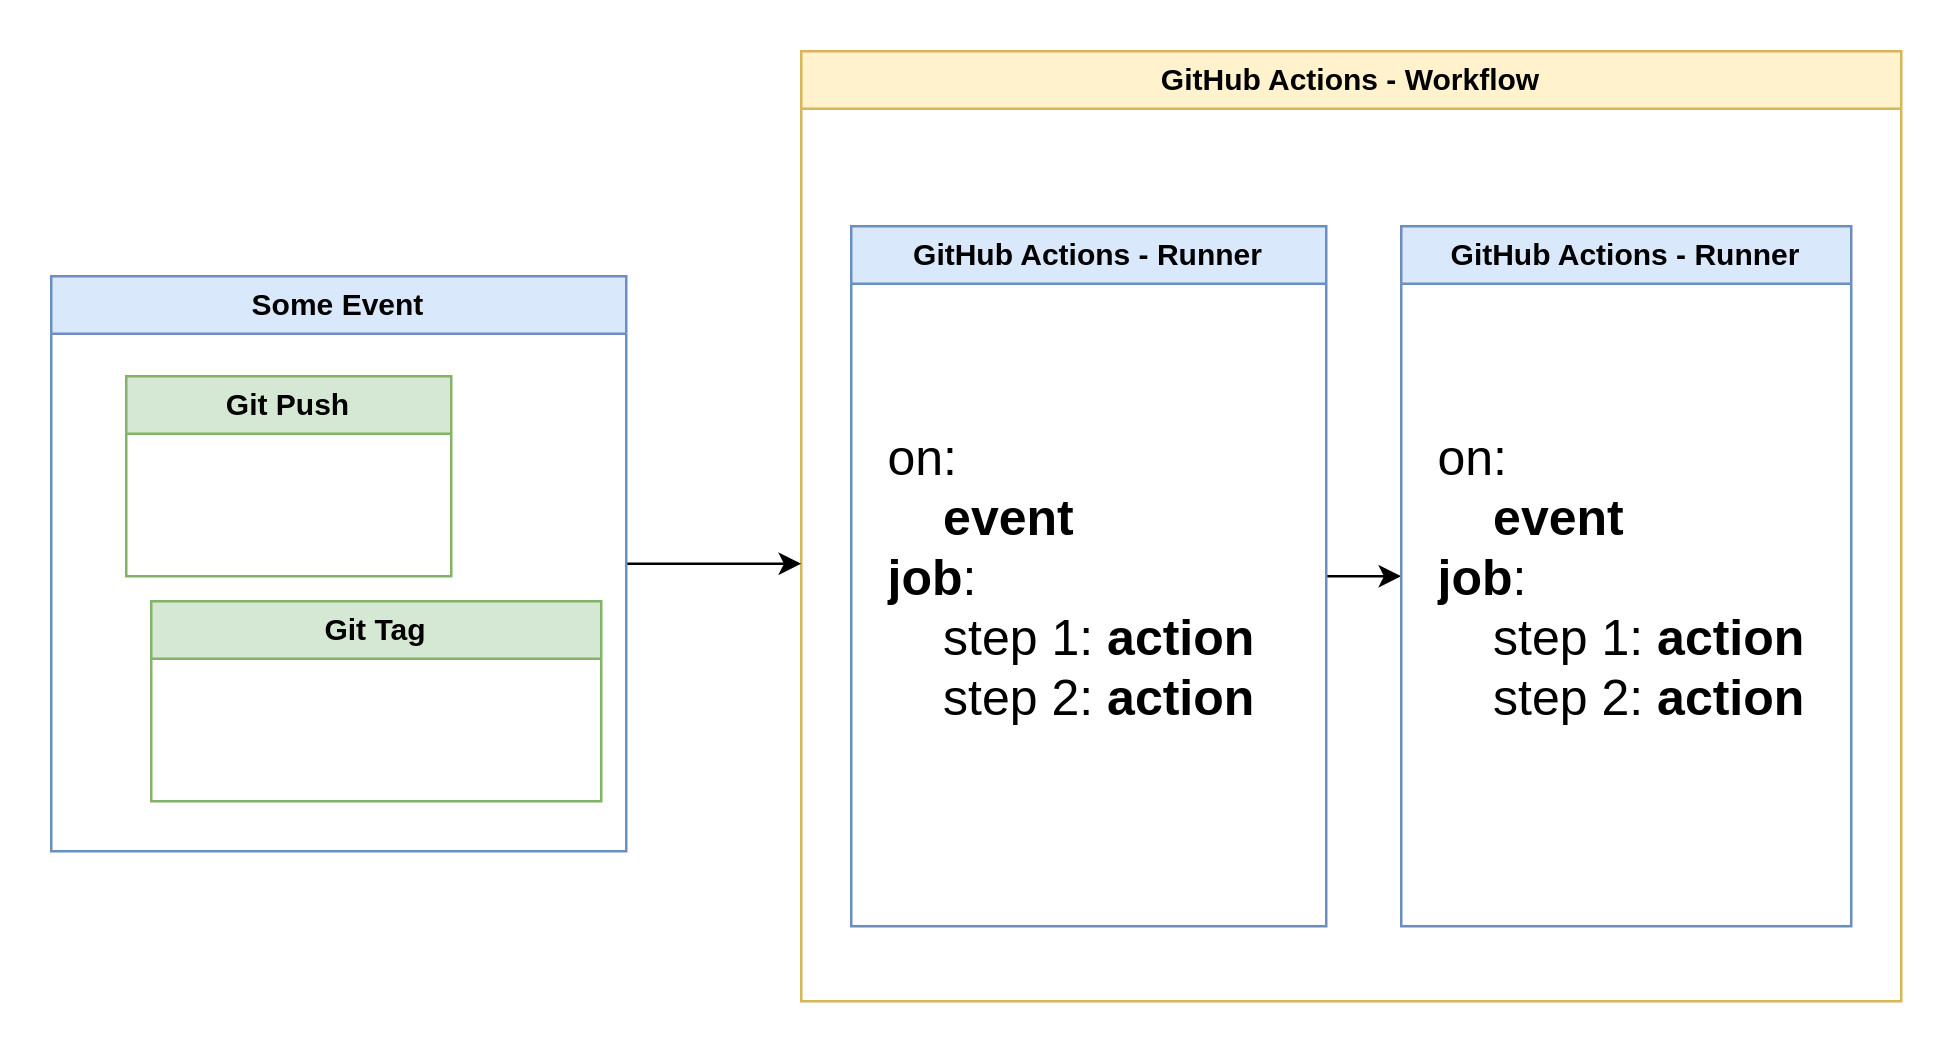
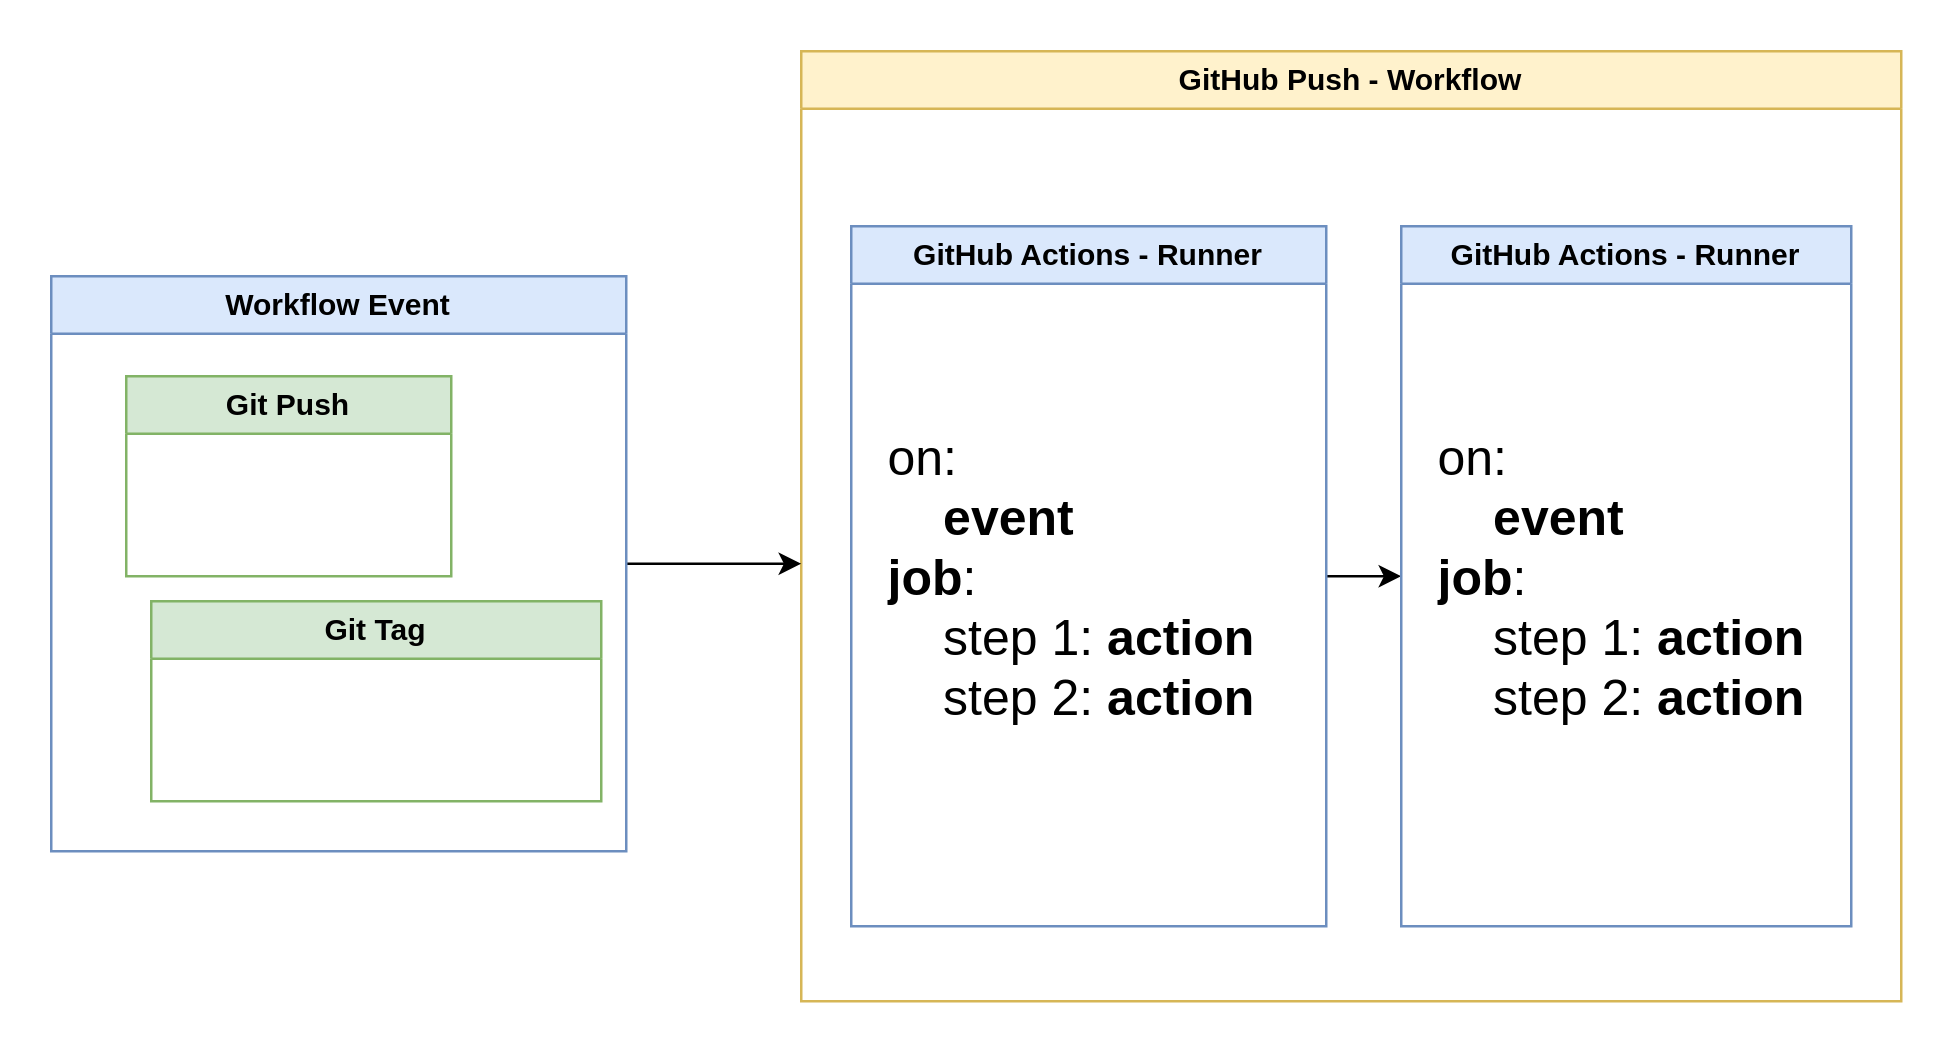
(1351, 81) -> (1351, 81)
(339, 306) -> (339, 306)
